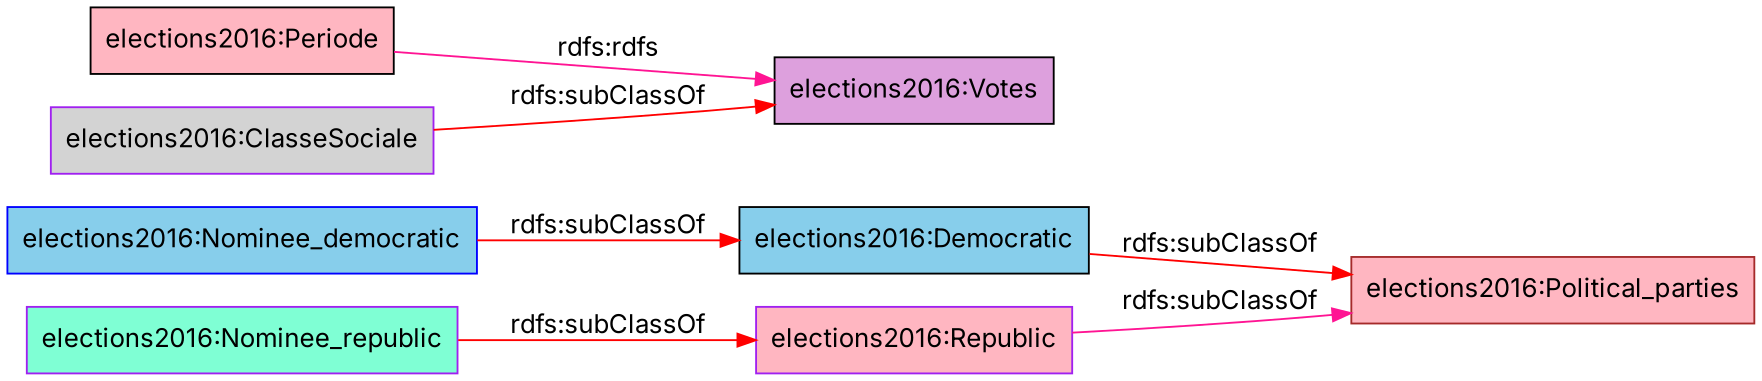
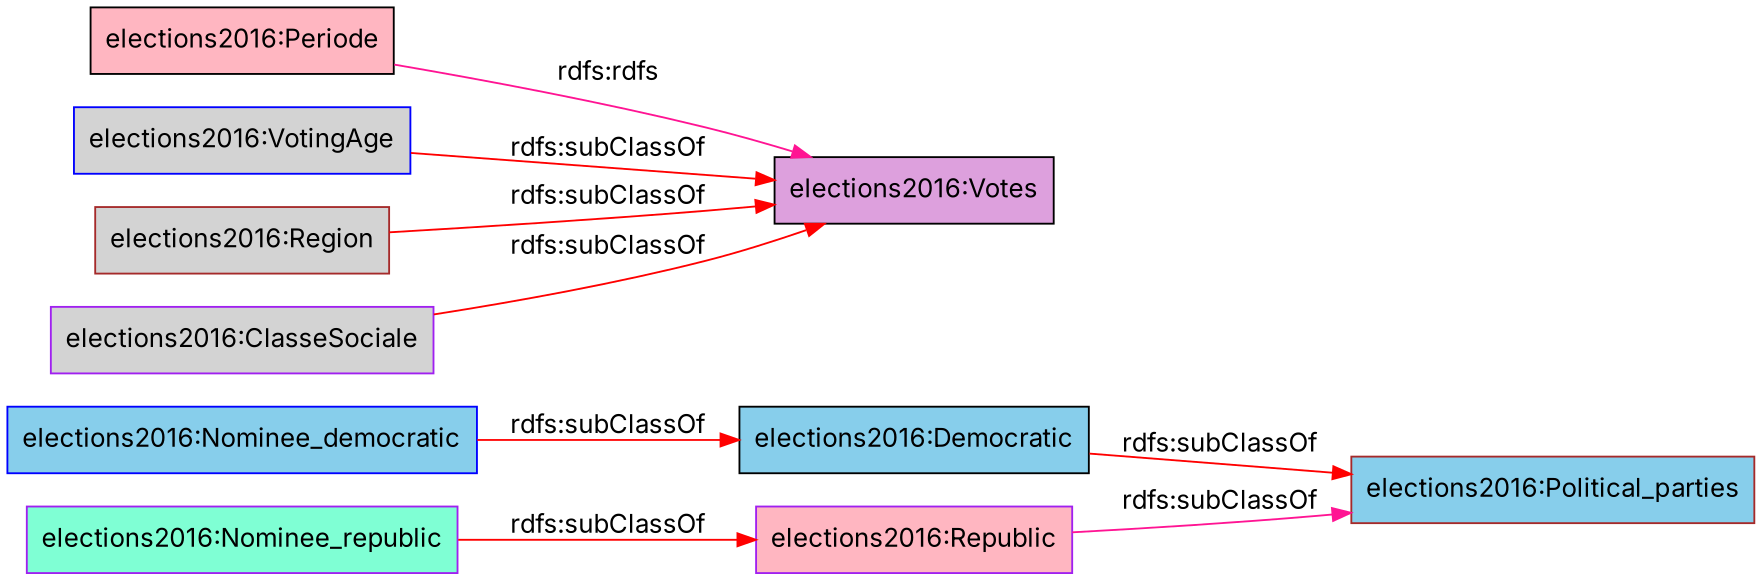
none -> (242, 140)
none -> (242, 240)
(1553, 290) -> (1553, 490)
